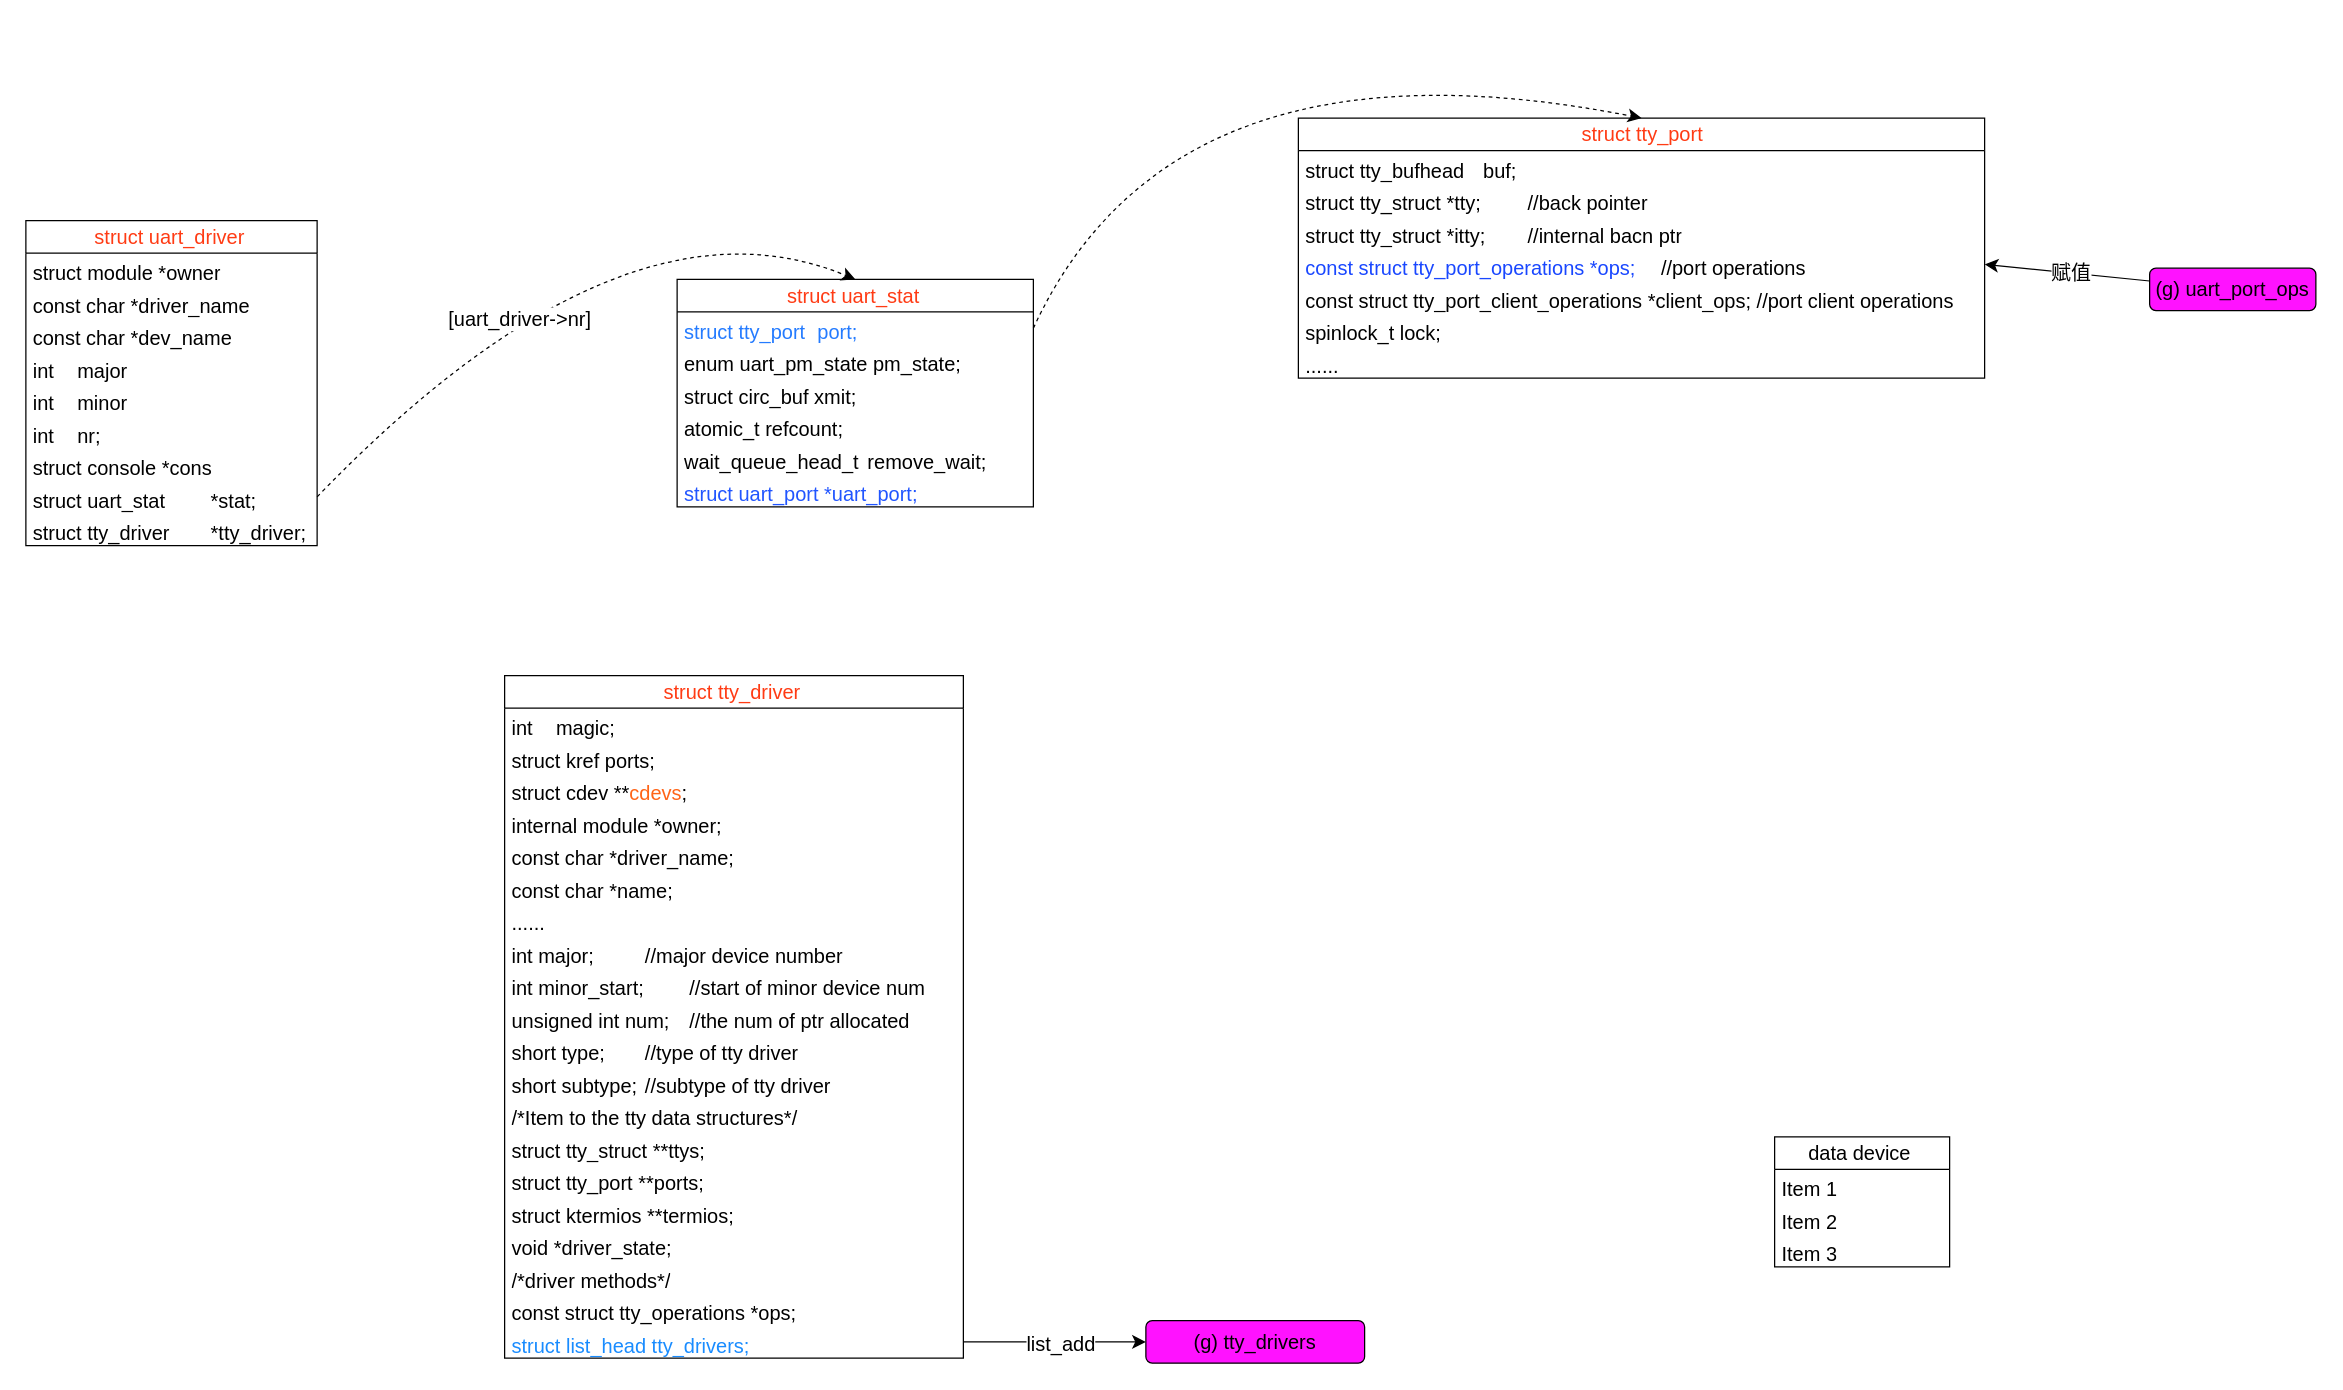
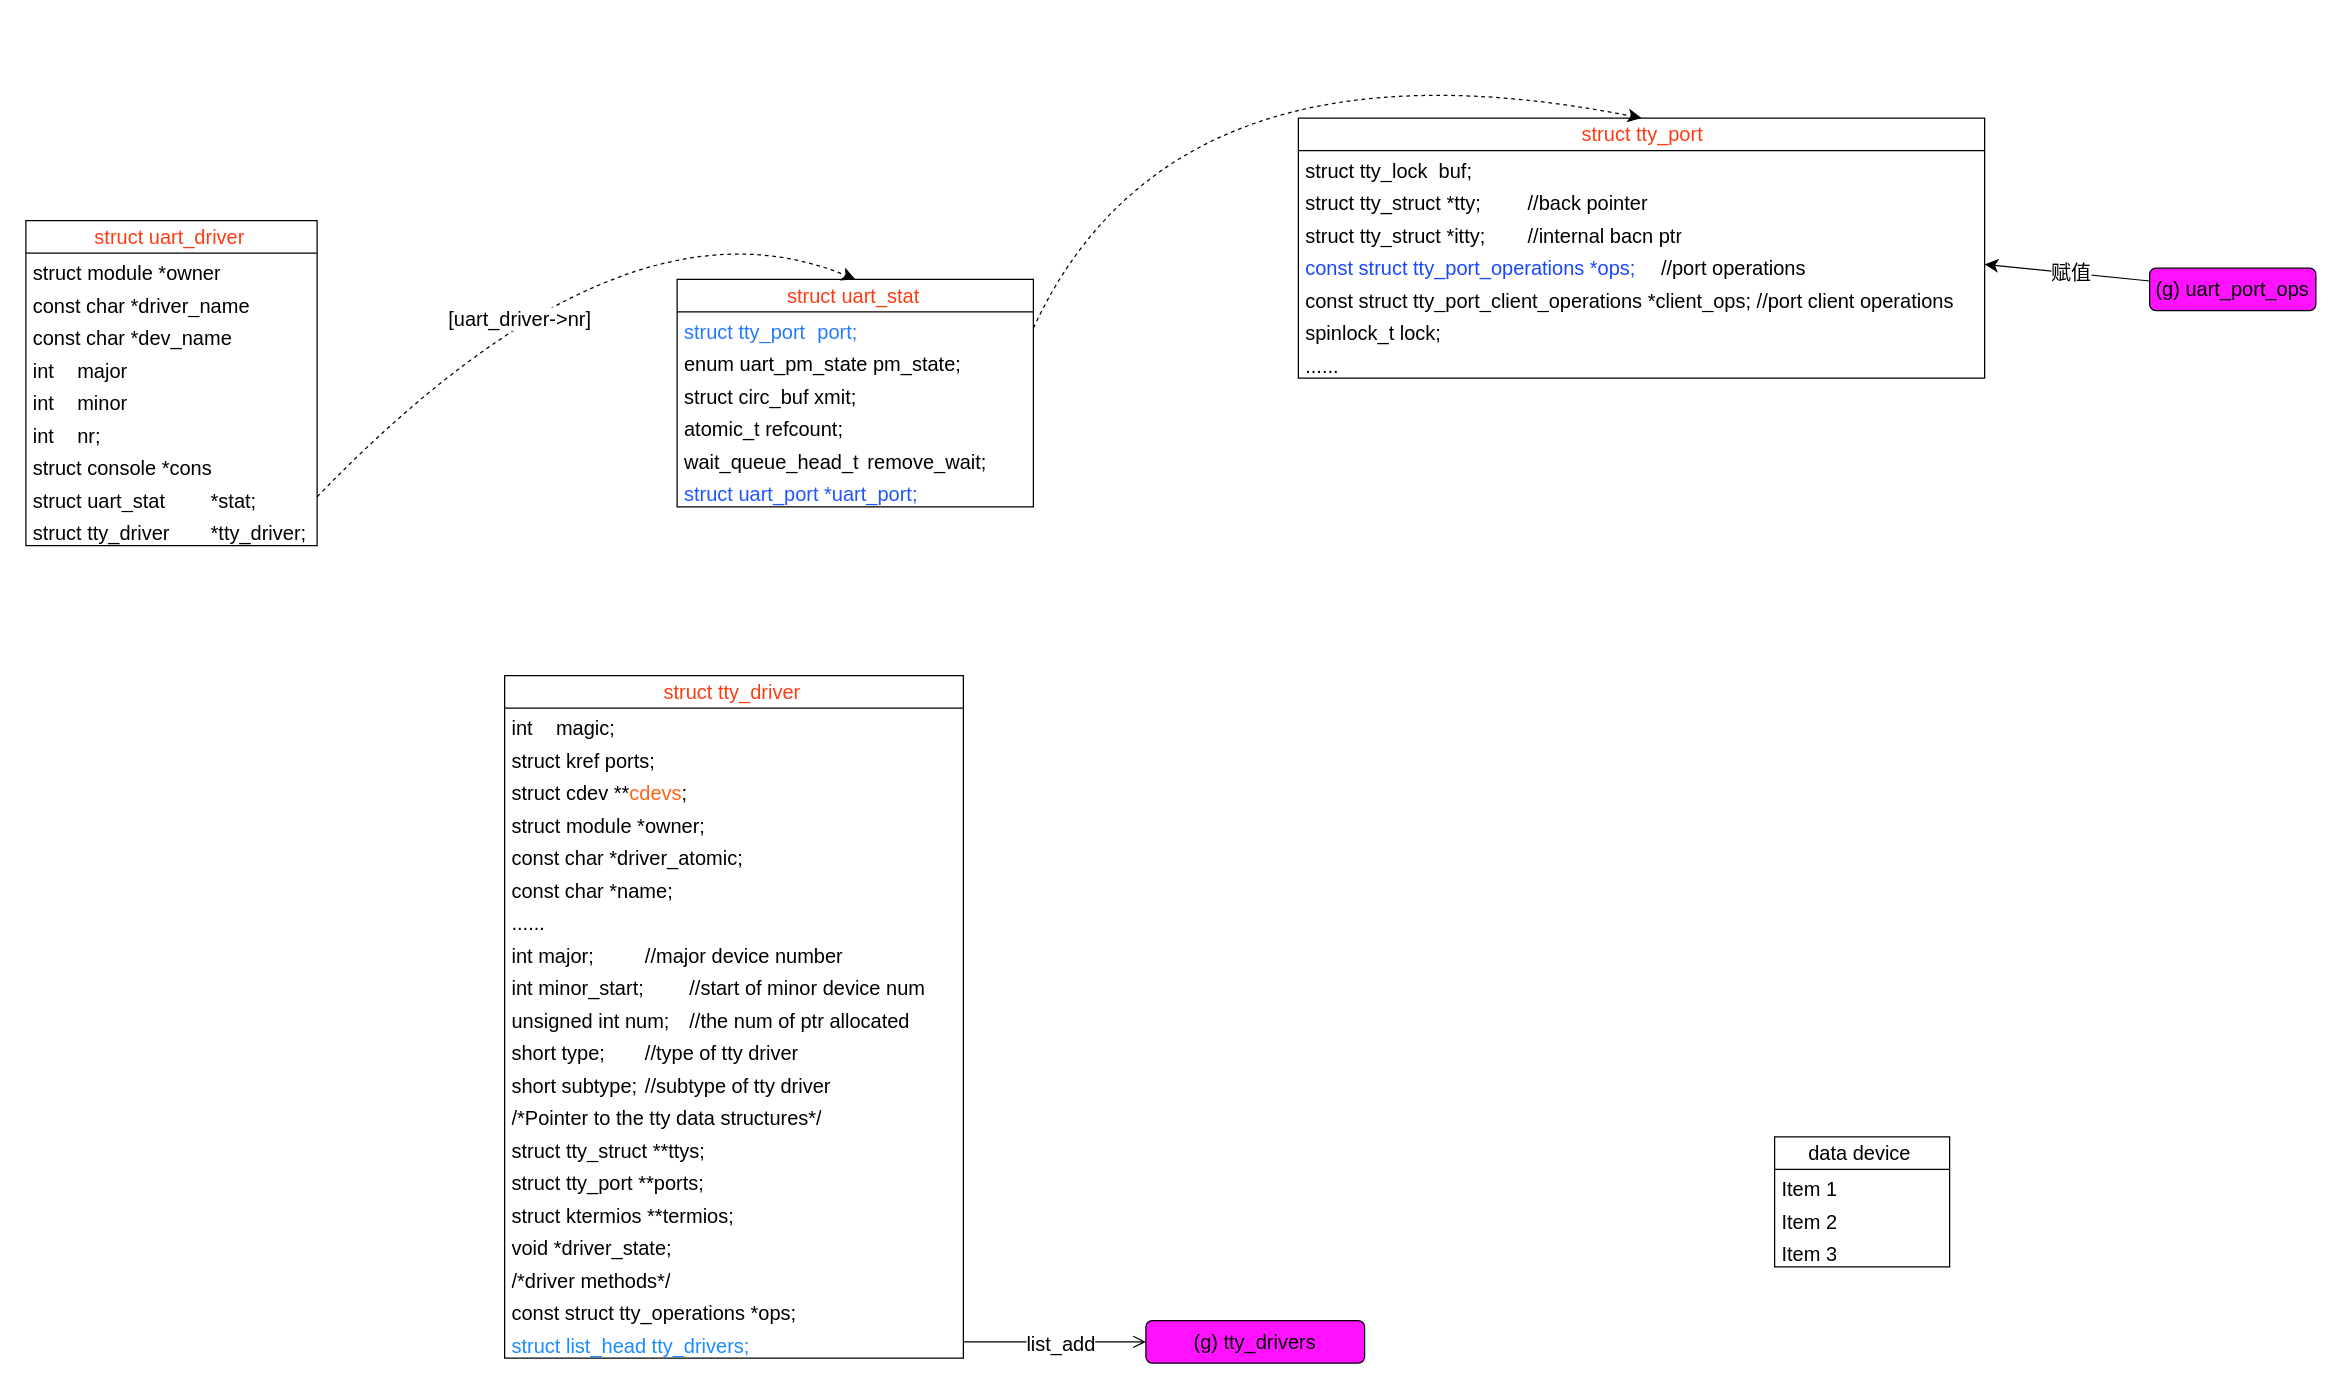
(1429, 171) -> (1410, 171)
(625, 826) -> (619, 826)
(636, 859) -> (644, 859)
(695, 1119) -> (709, 1119)
(1134, 1342) -> (1136, 1342)
